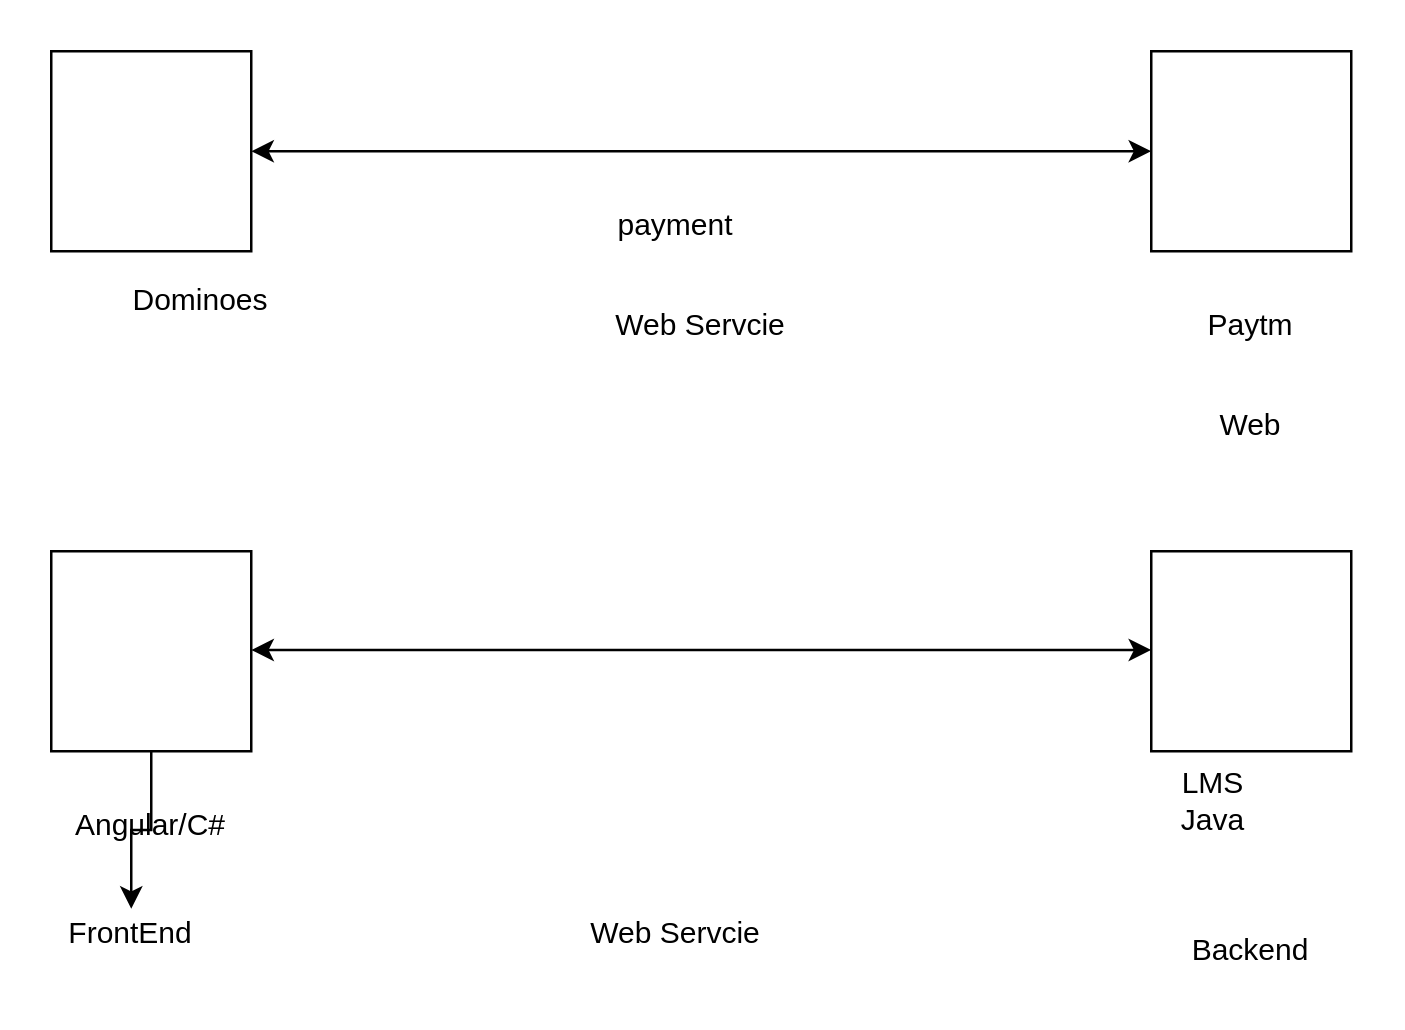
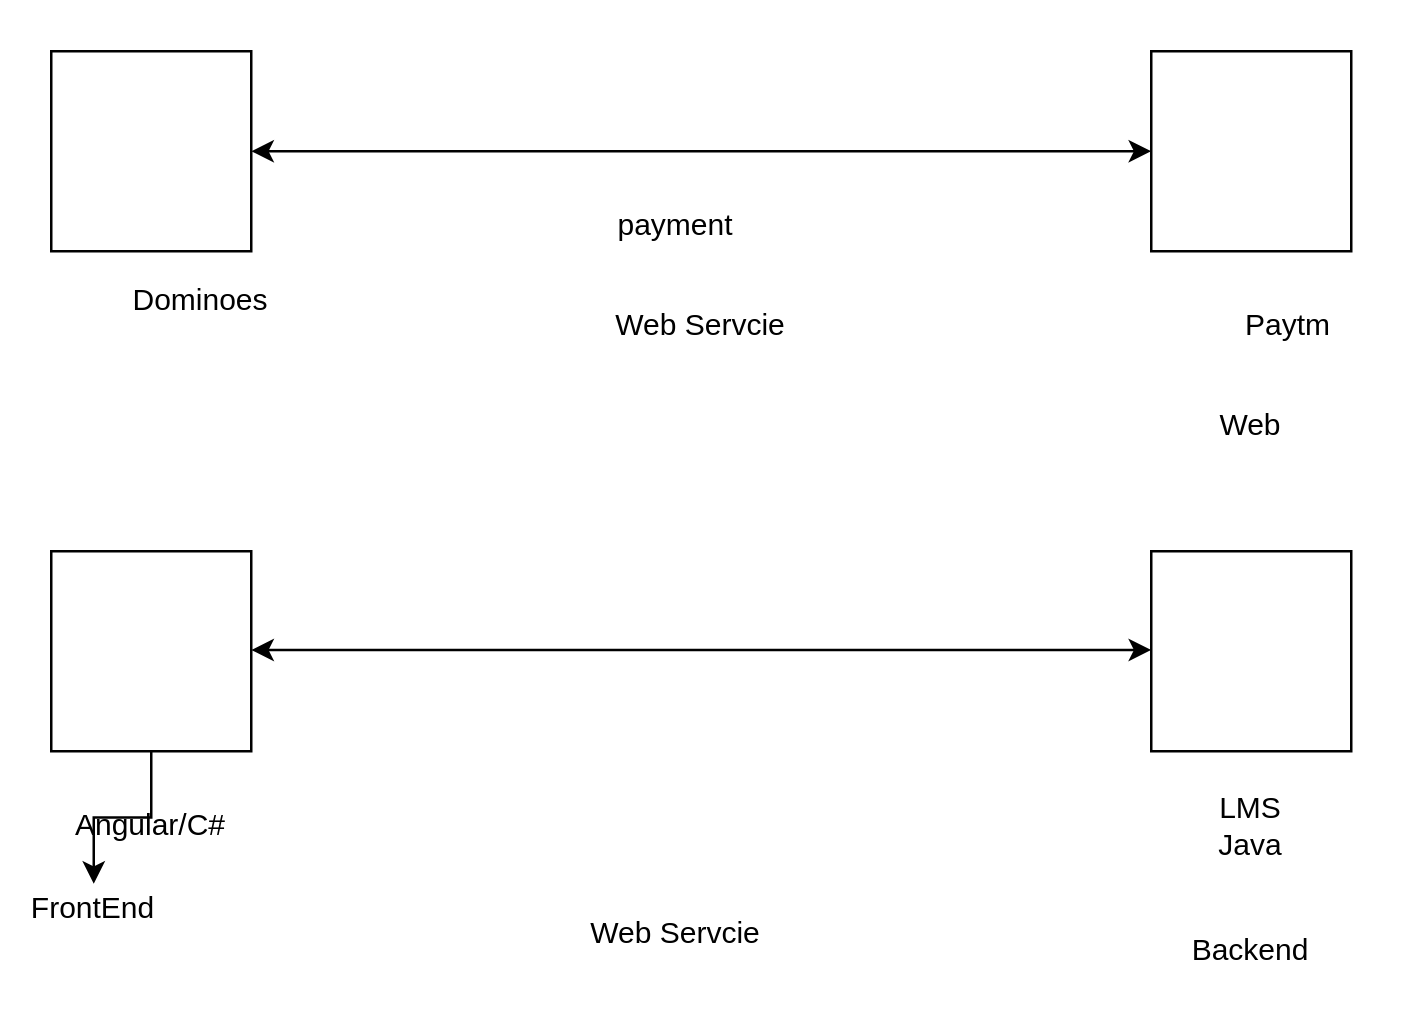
(1251, 326) -> (1289, 326)
(1214, 801) -> (1251, 826)
(131, 934) -> (94, 909)
